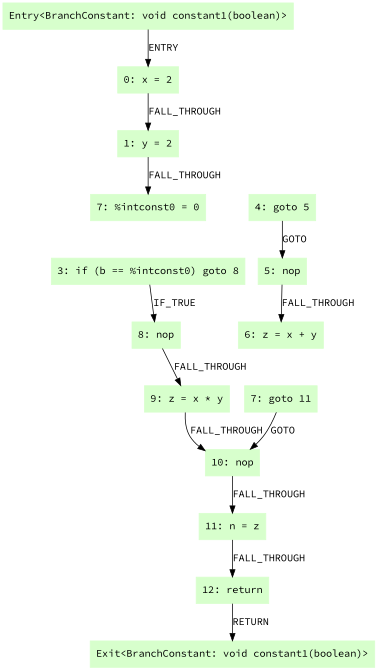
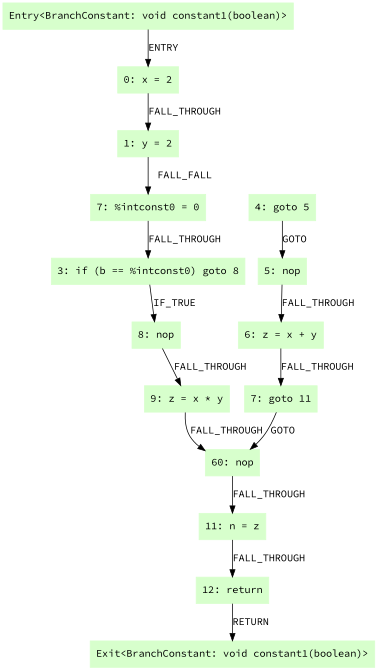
(185, 176) -> (185, 176)
none -> (148, 236)
none -> (281, 363)
(232, 463) -> (232, 463)
